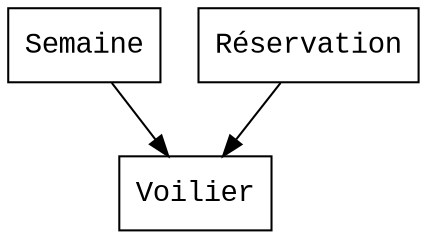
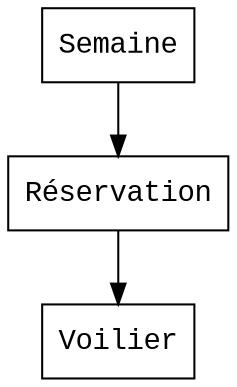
(134, 111) -> (118, 109)
